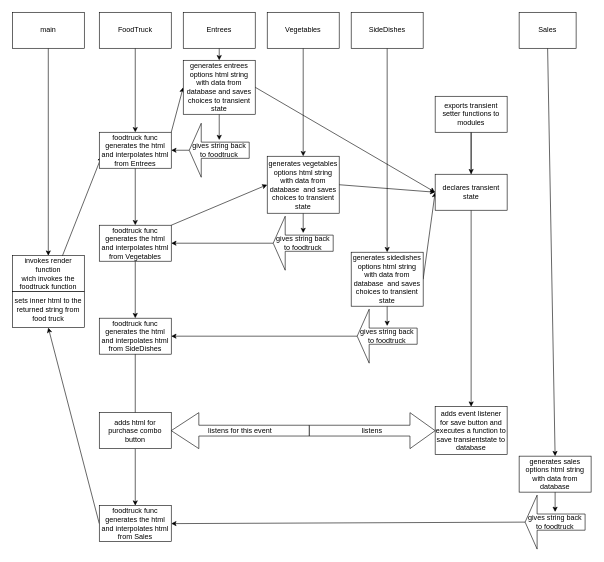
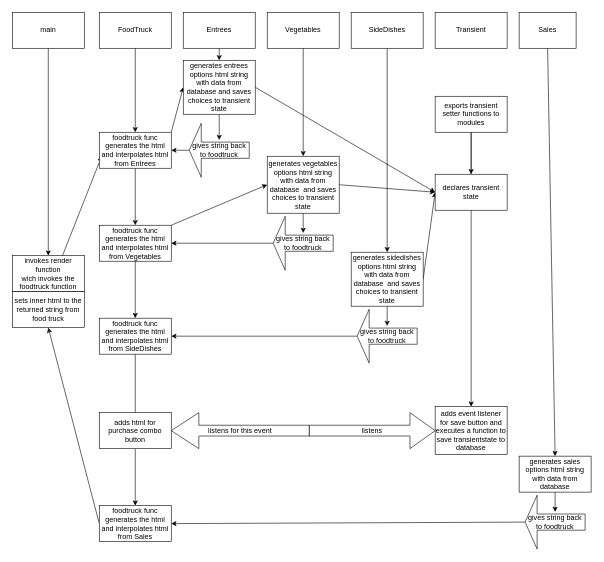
none -> (471, 30)
